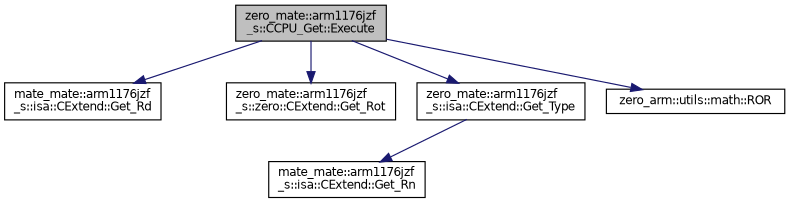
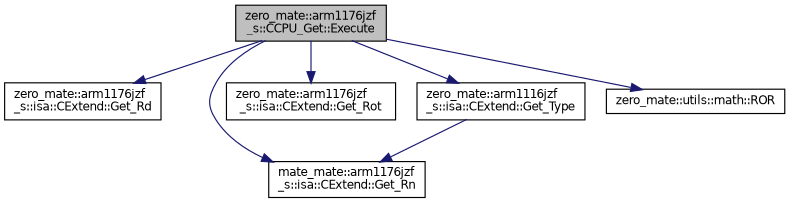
none -> (210, 99)
(83, 101) -> (83, 101)
(311, 101) -> (311, 101)
(501, 101) -> (501, 101)
(696, 101) -> (696, 101)
